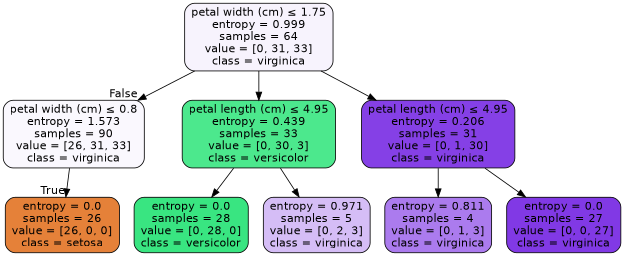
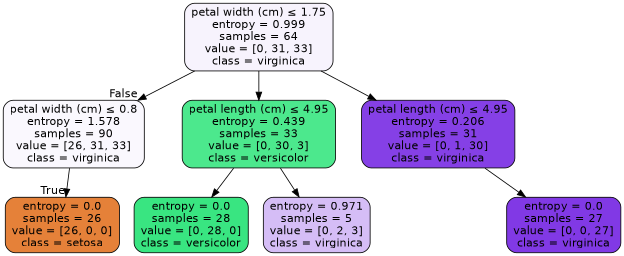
(74, 121) -> (74, 121)
(438, 225) -> none
